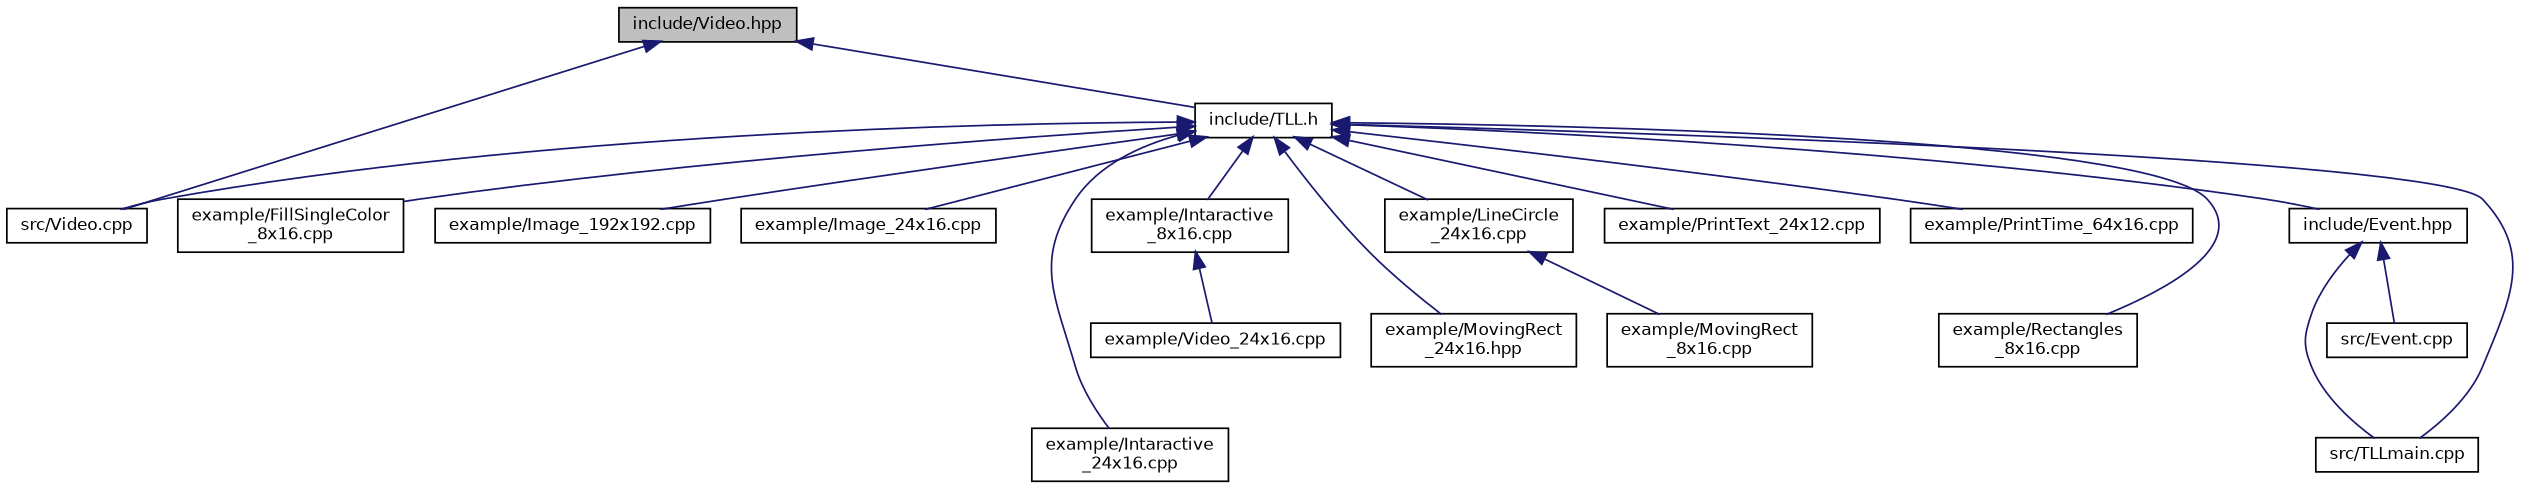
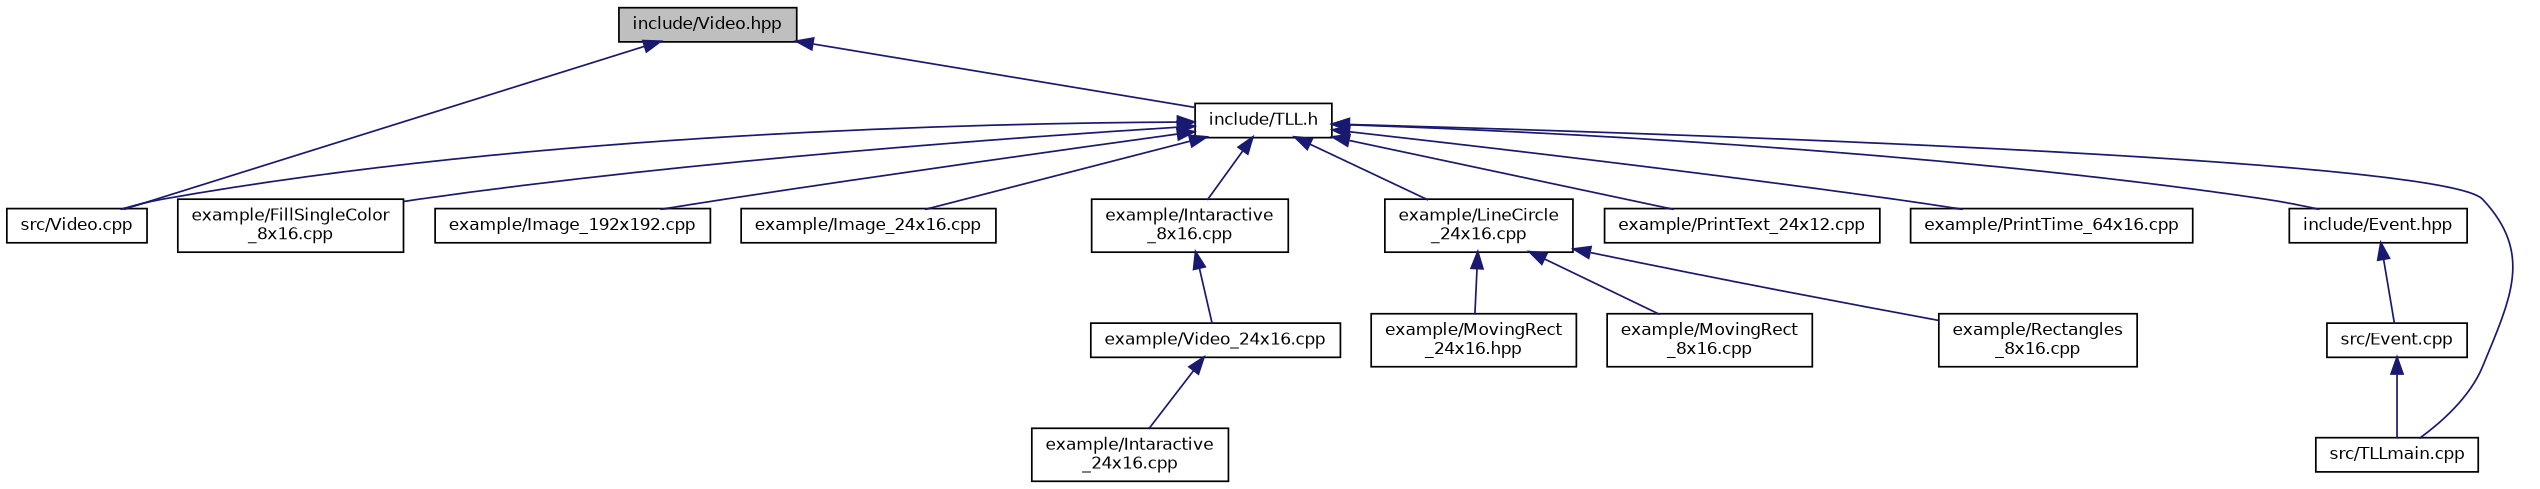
(2105, 166) -> (1764, 287)
(1357, 239) -> (1476, 292)
(1053, 256) -> (1171, 400)
(2307, 353) -> (2397, 406)
